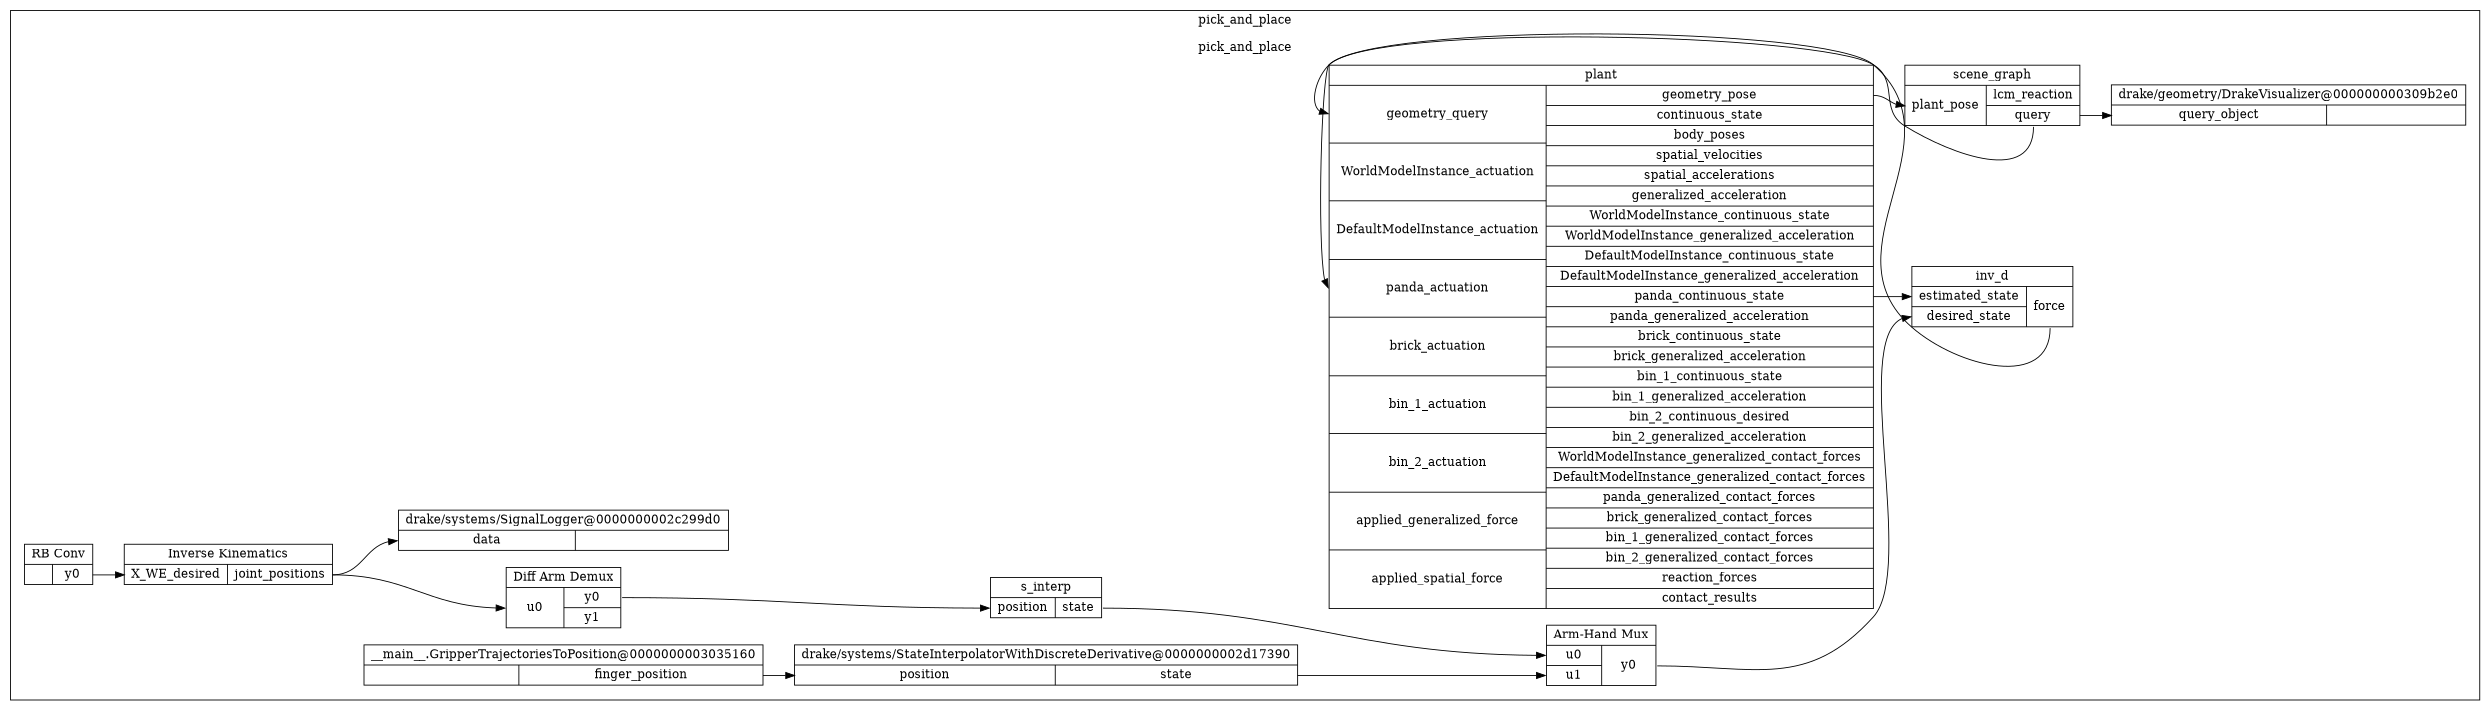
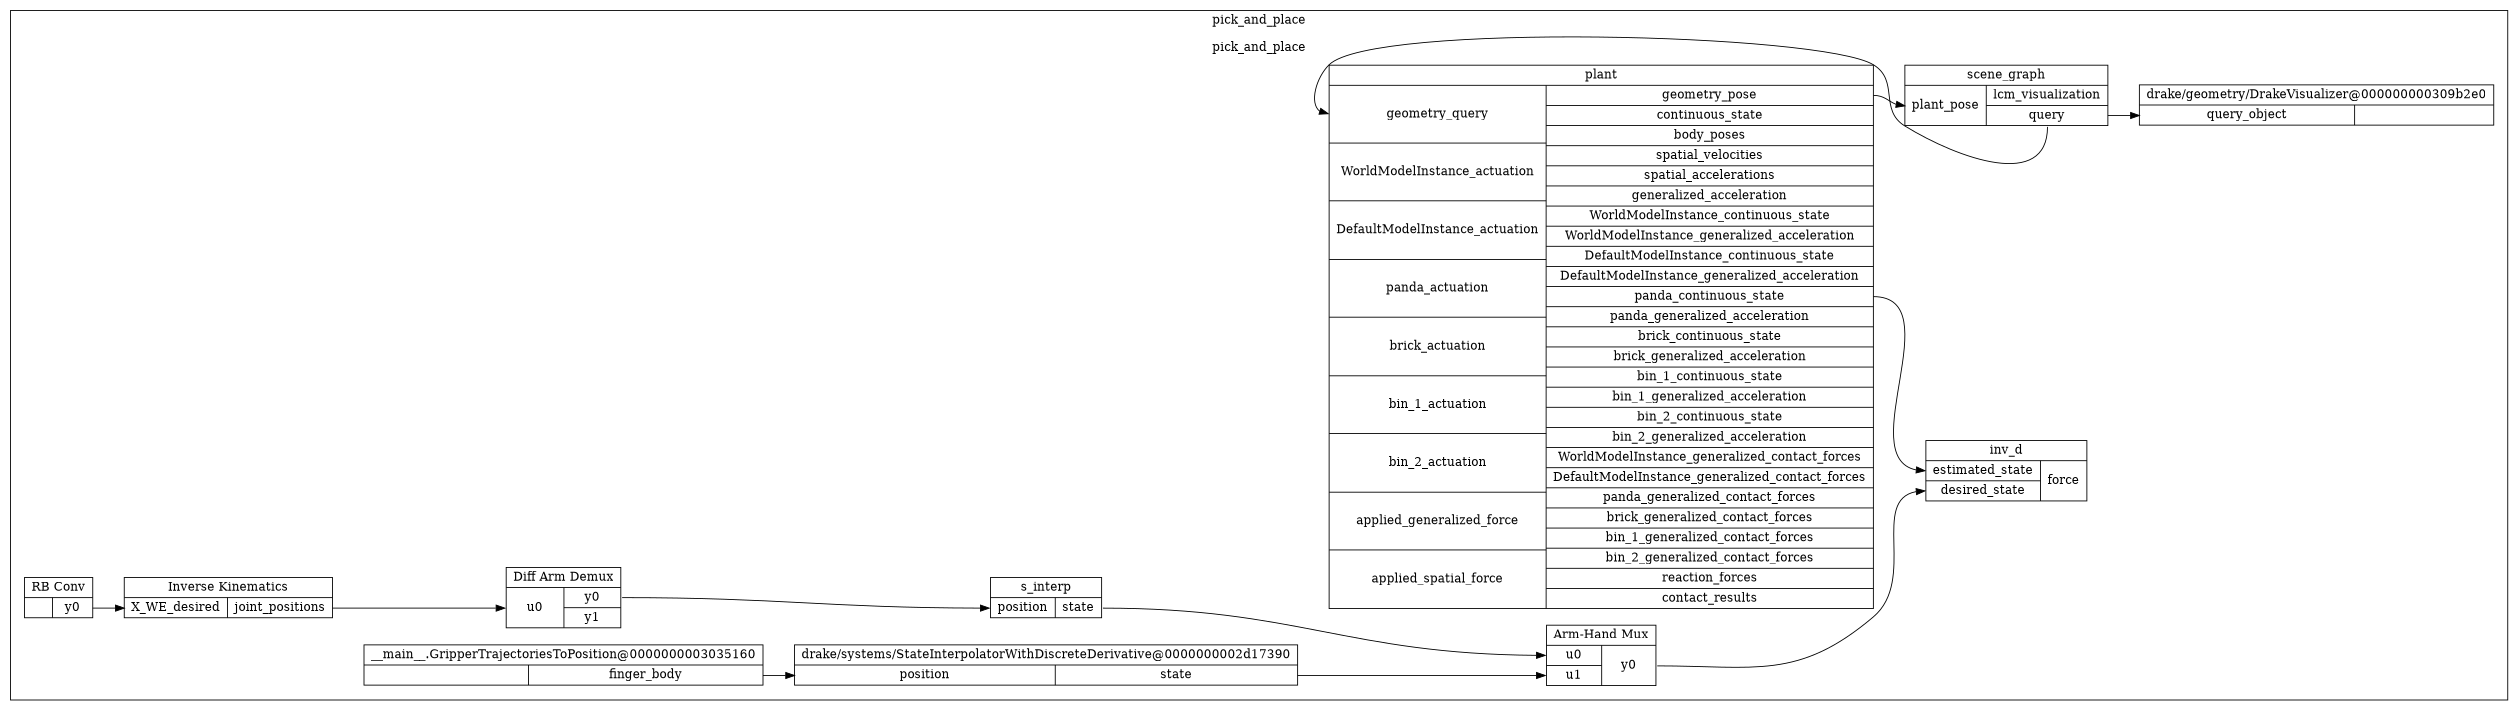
(2033, 95) -> (2047, 95)
(1901, 112) -> none
(1710, 417) -> (1710, 417)
(564, 530) -> none
(641, 675) -> (646, 675)
